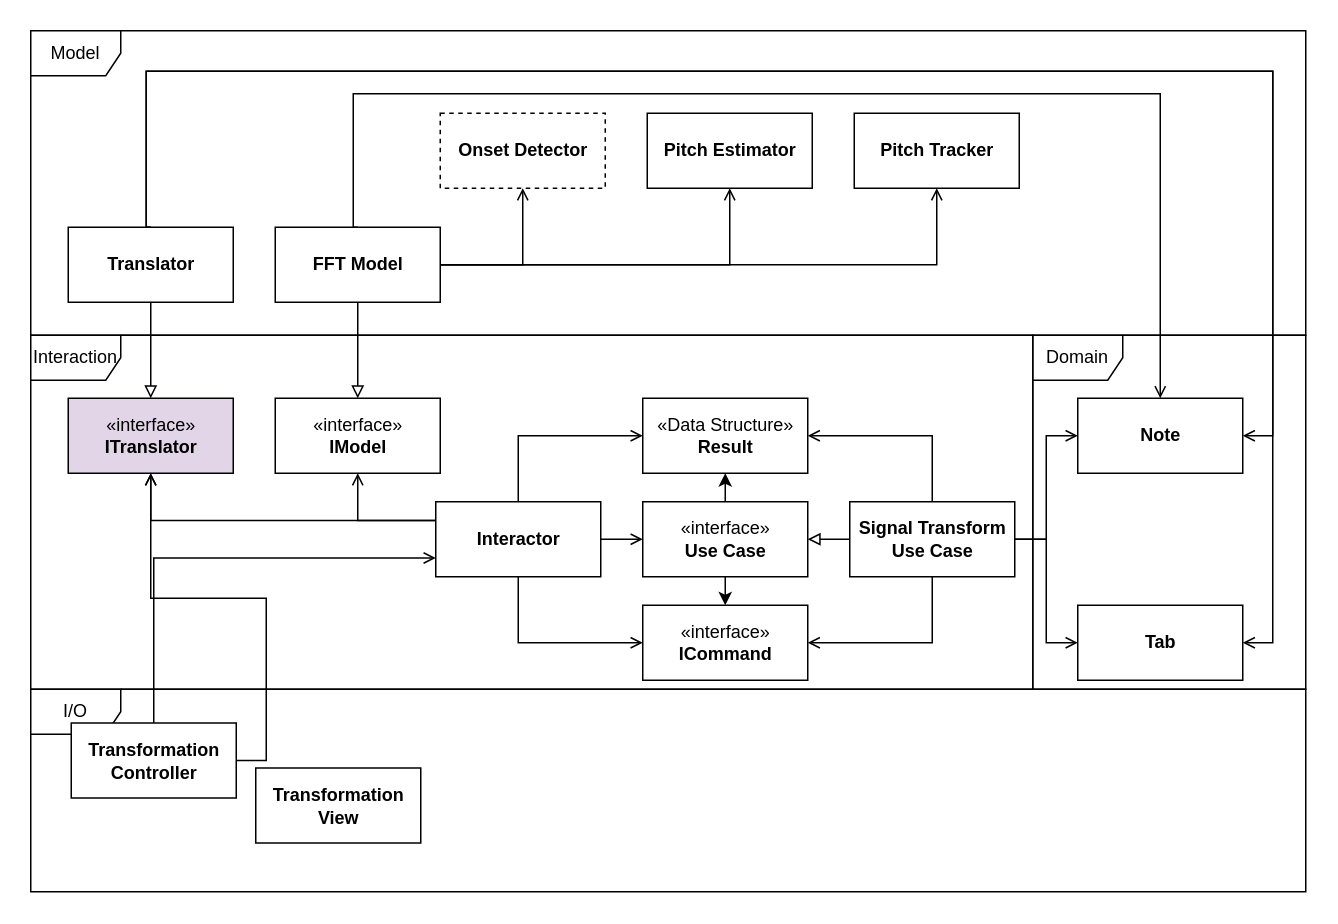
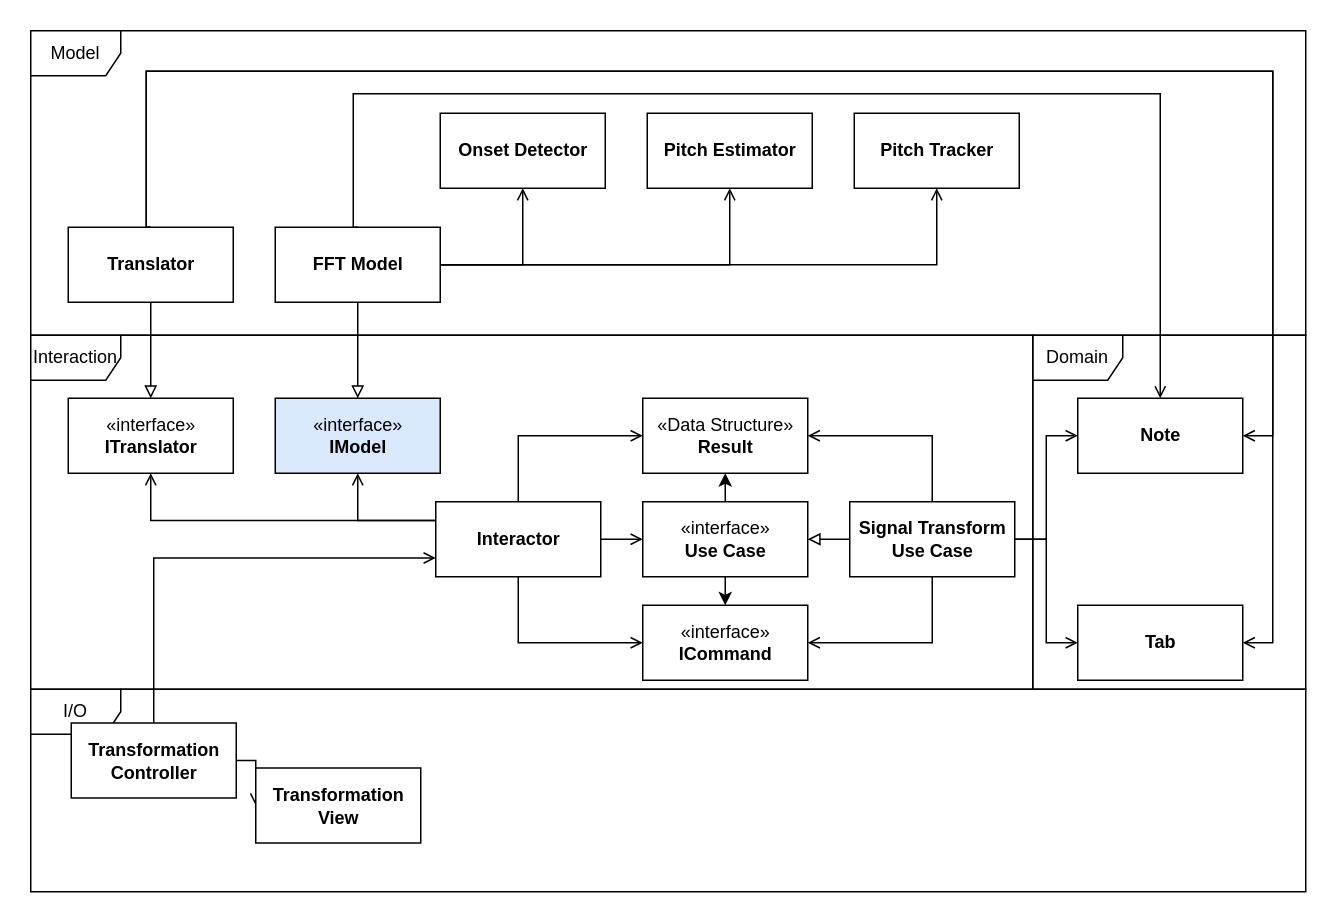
(523, 151) -> (523, 151)
(151, 436) -> (151, 436)
(358, 436) -> (358, 436)
(266, 630) -> (256, 763)
